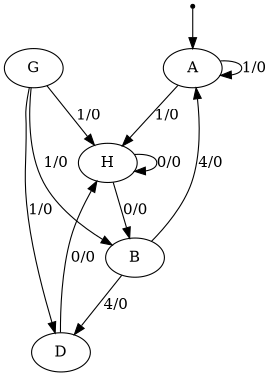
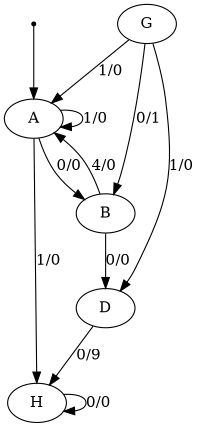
(67, 111) -> (94, 68)
(56, 163) -> (149, 119)
(120, 205) -> (53, 168)
(83, 258) -> (89, 356)
(116, 305) -> (118, 261)
